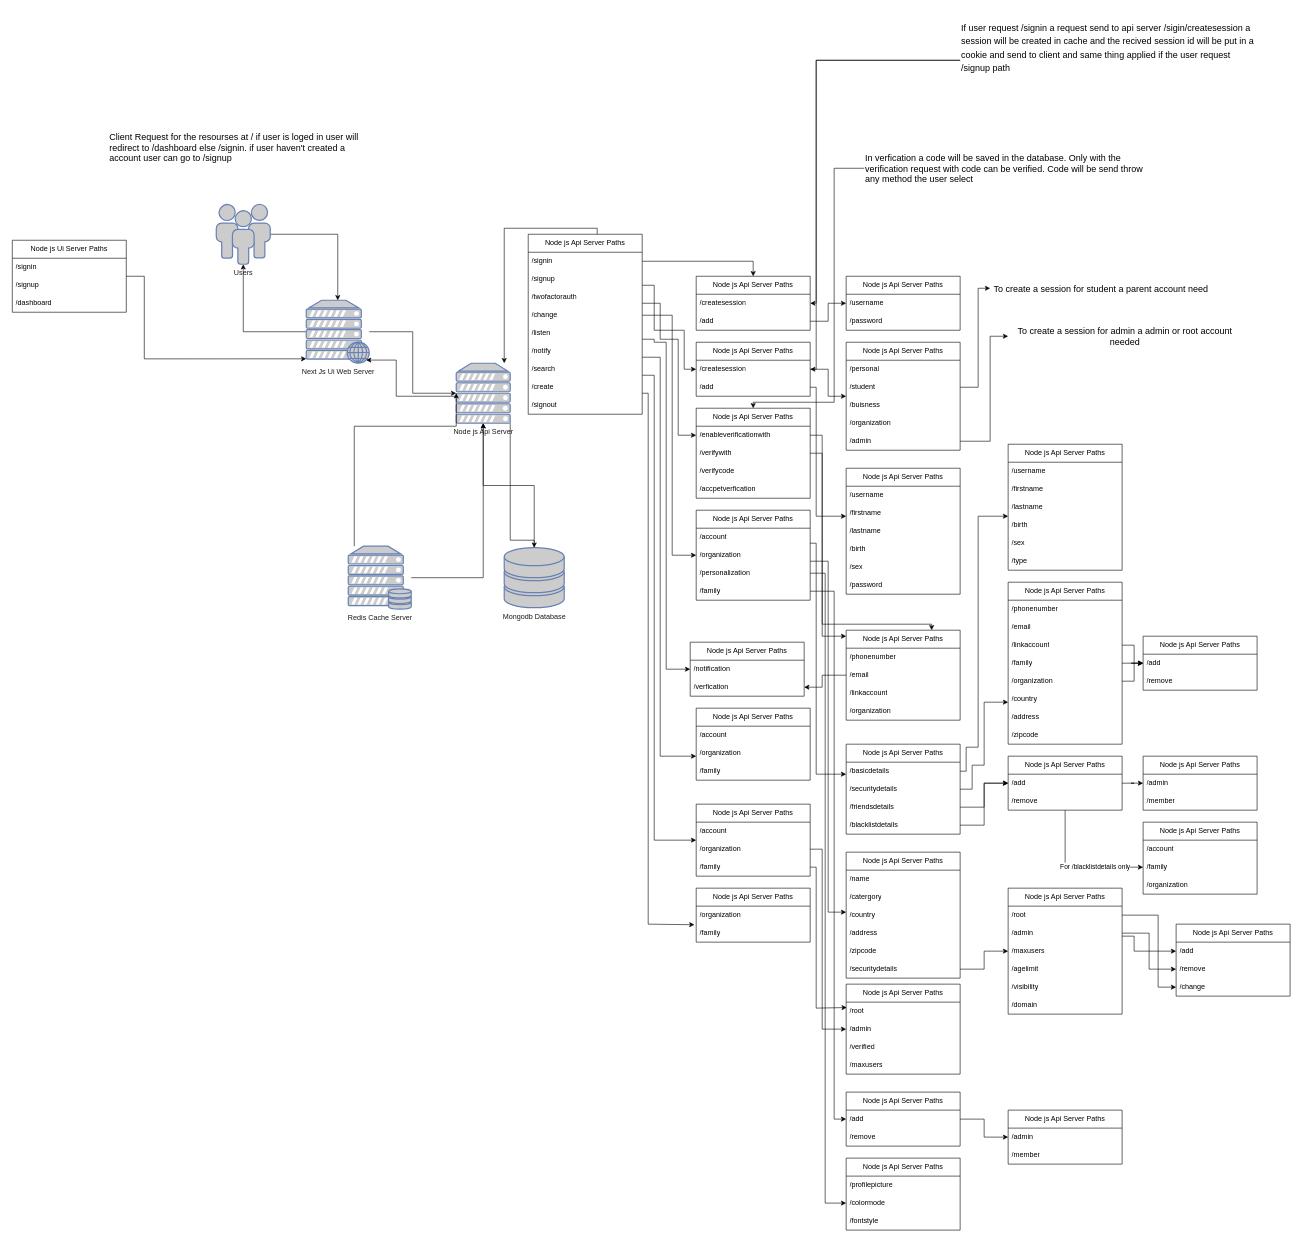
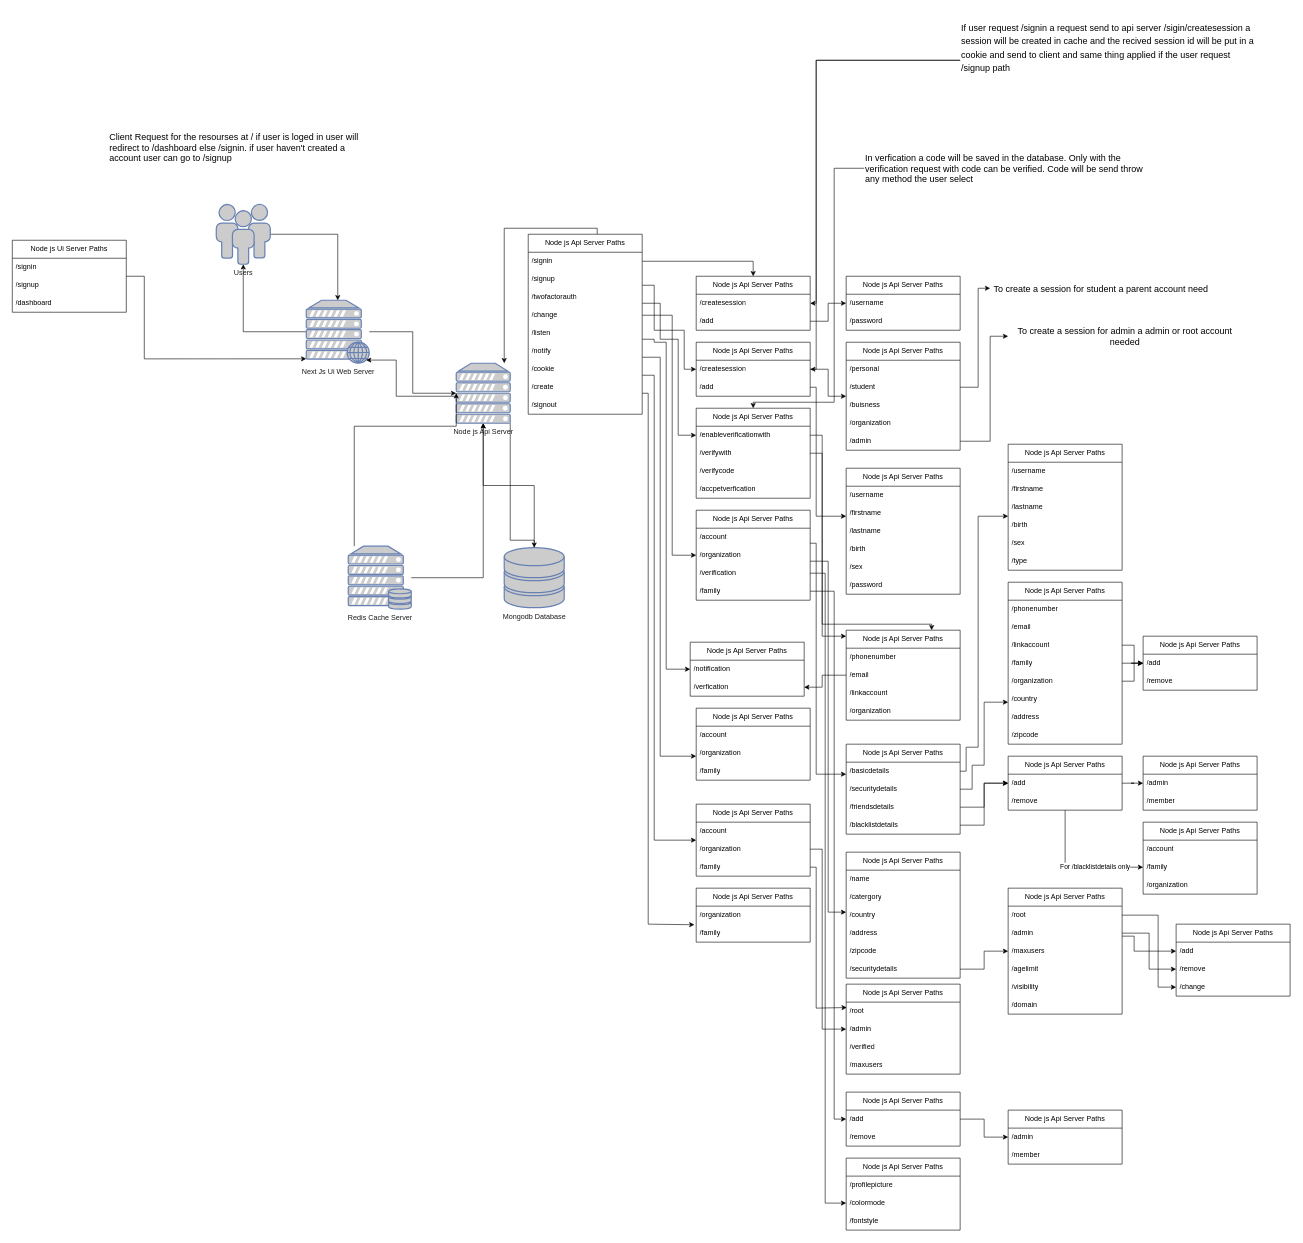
(546, 369) -> (545, 369)
(729, 573) -> (723, 573)
